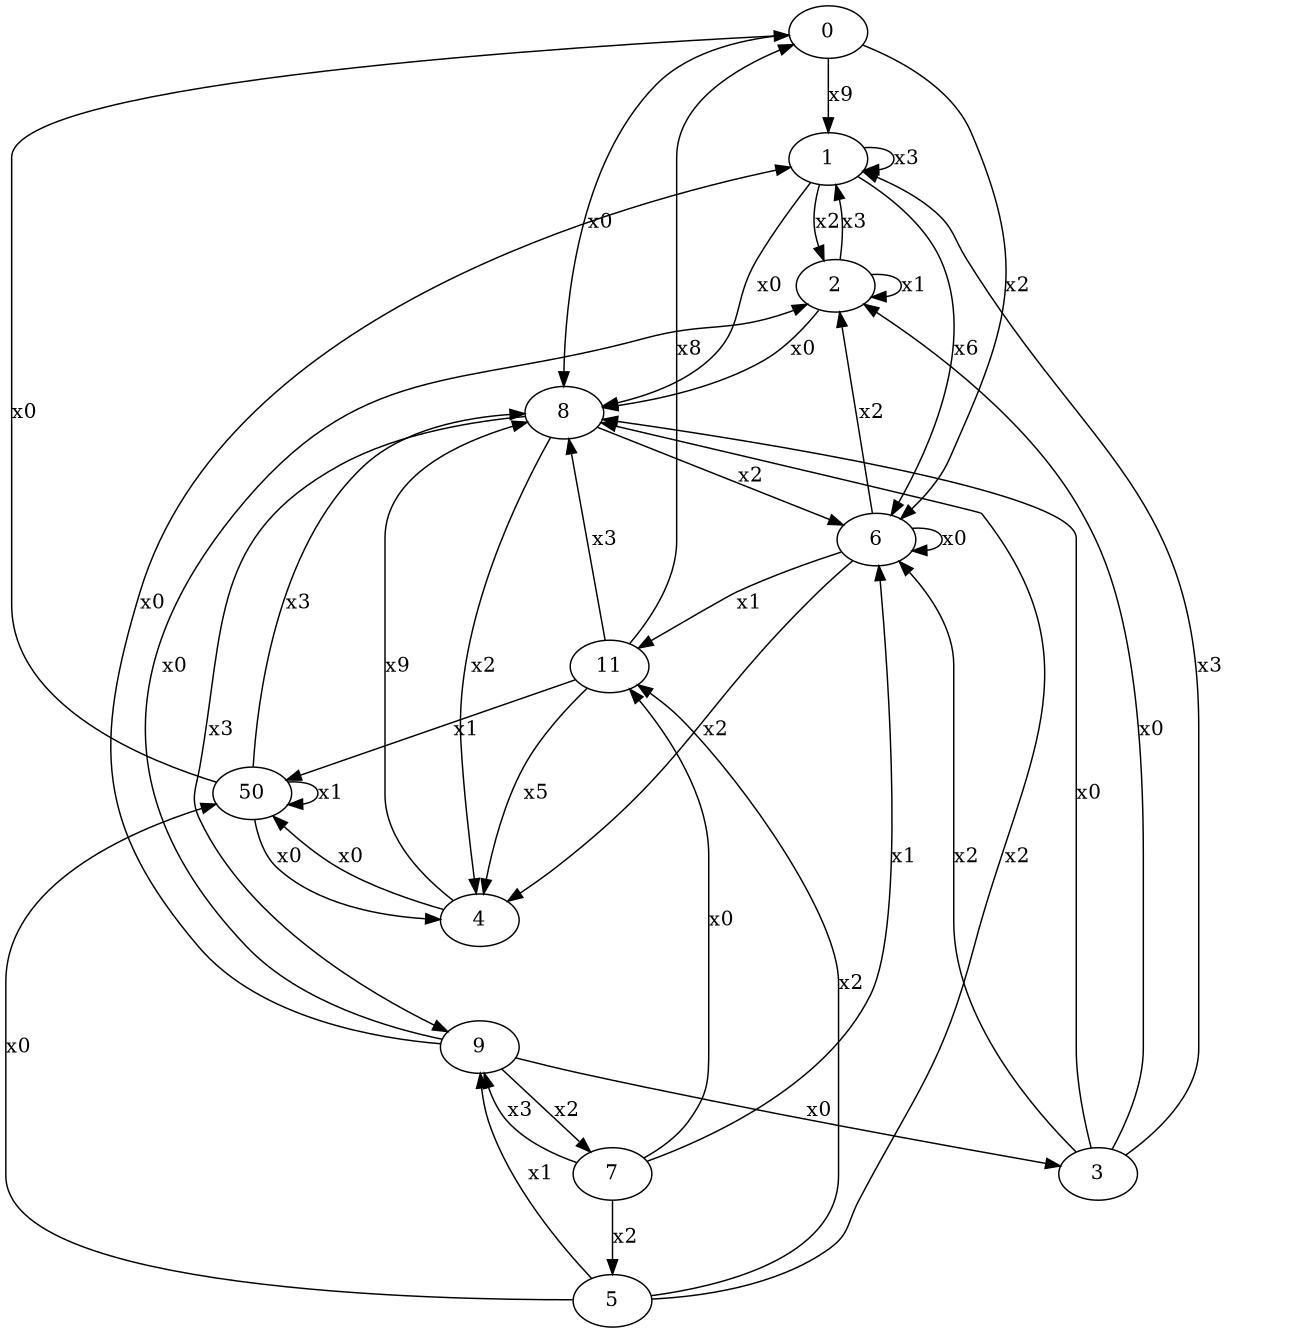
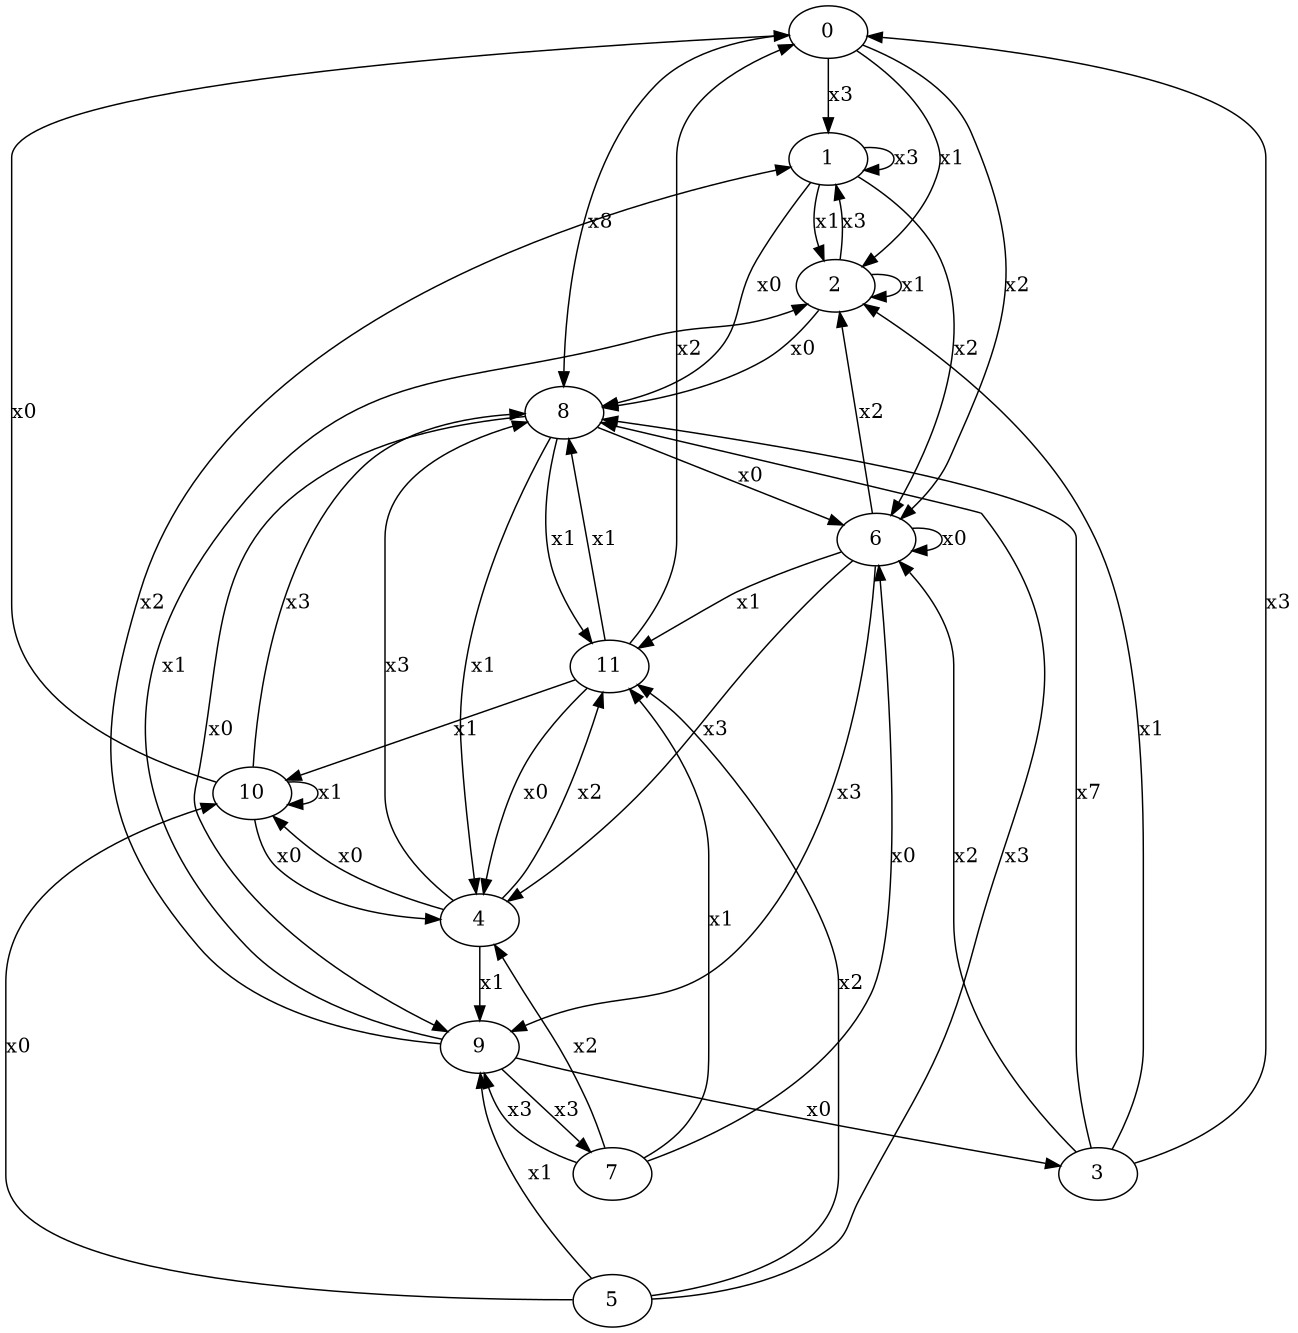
(841, 96) -> (841, 96)
none -> (939, 149)
(601, 222) -> (601, 222)
(828, 222) -> (828, 222)
(690, 349) -> (690, 349)
(967, 349) -> (967, 349)
(751, 476) -> (751, 476)
none -> (547, 538)
(605, 540) -> (605, 540)
(153, 603) -> (153, 603)
(1189, 625) -> (1266, 487)
(175, 666) -> (175, 666)
(398, 666) -> (398, 666)
(484, 666) -> (484, 666)
(222, 730) -> (222, 730)
(716, 730) -> (716, 730)
(1152, 730) -> (1152, 730)
(252, 793) -> (252, 793)
(537, 793) -> (537, 793)
(1089, 793) -> (1089, 793)
none -> (560, 808)
(904, 857) -> (904, 857)
(1018, 857) -> (1018, 857)
none -> (801, 861)
(722, 920) -> (722, 920)
none -> (480, 976)
(567, 1111) -> (567, 1111)
(612, 1230) -> (560, 1049)
